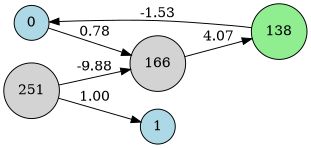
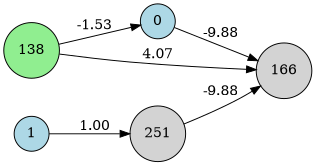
(95, 32) -> (221, 33)
(214, 49) -> (153, 64)
(95, 109) -> (84, 134)
